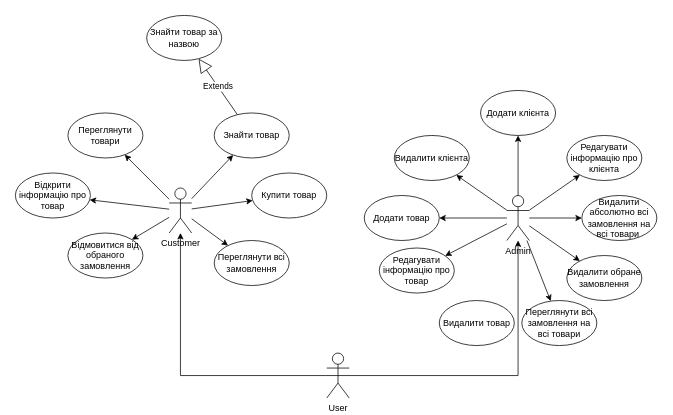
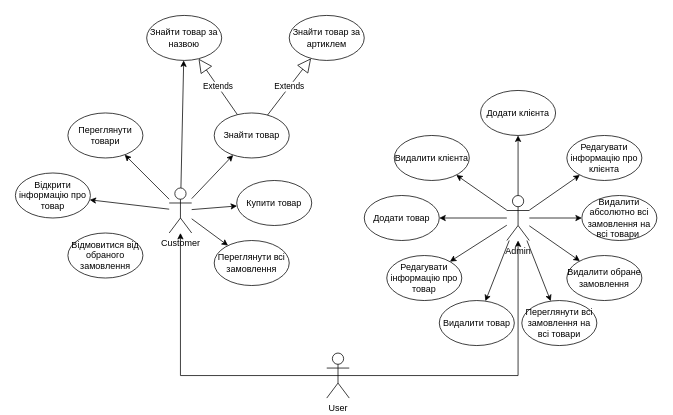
none -> (327, 38)
none -> (285, 92)
(289, 195) -> (274, 203)
(153, 227) -> (181, 161)
none -> (498, 268)
(417, 270) -> (424, 278)
